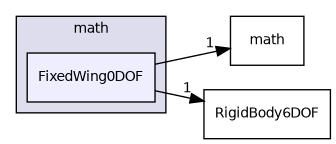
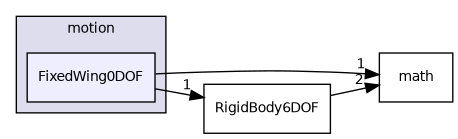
(91, 29) -> (91, 29)
none -> (348, 92)
